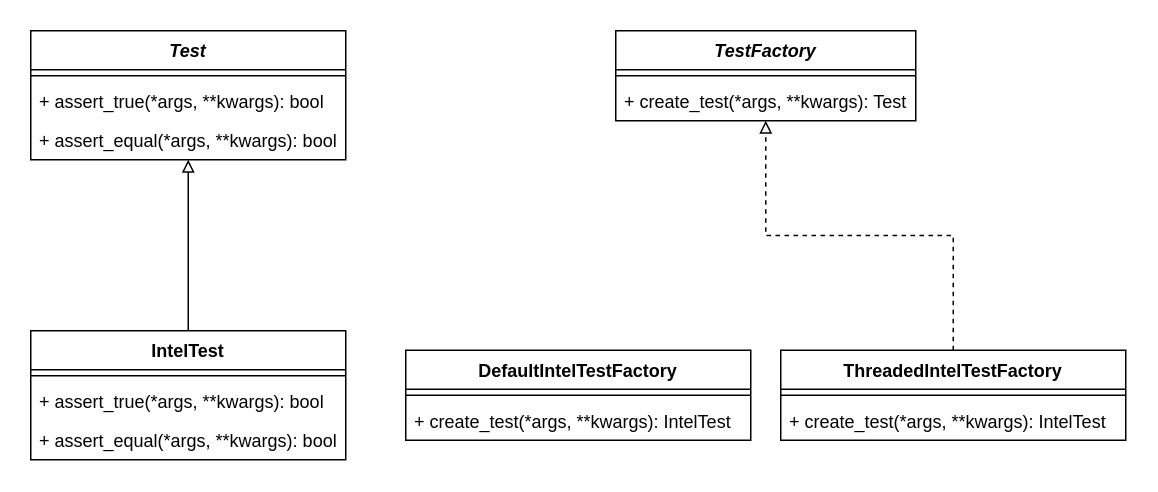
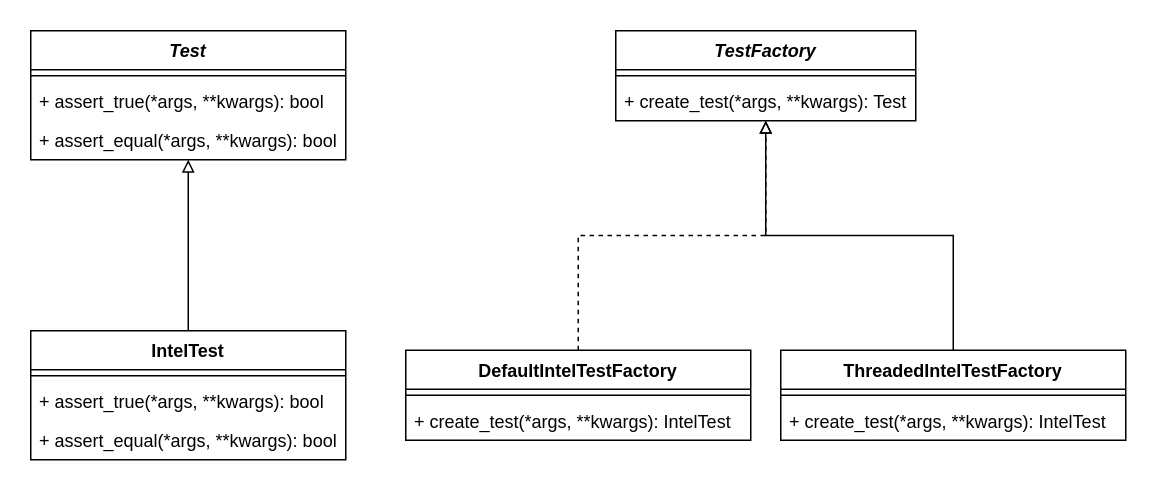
none -> (613, 236)
(915, 236) -> (915, 236)
